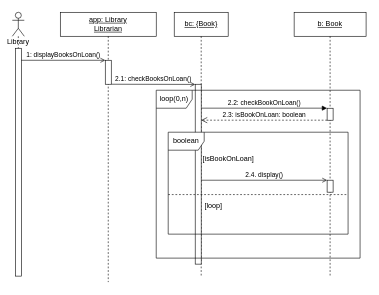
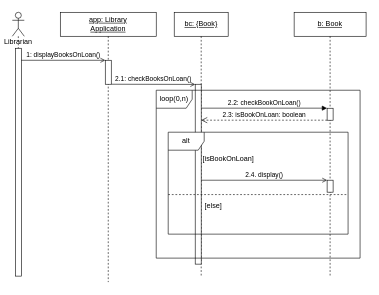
(108, 24) -> (108, 24)
(18, 51) -> (18, 55)
(186, 141) -> (186, 141)
(214, 206) -> (214, 206)
